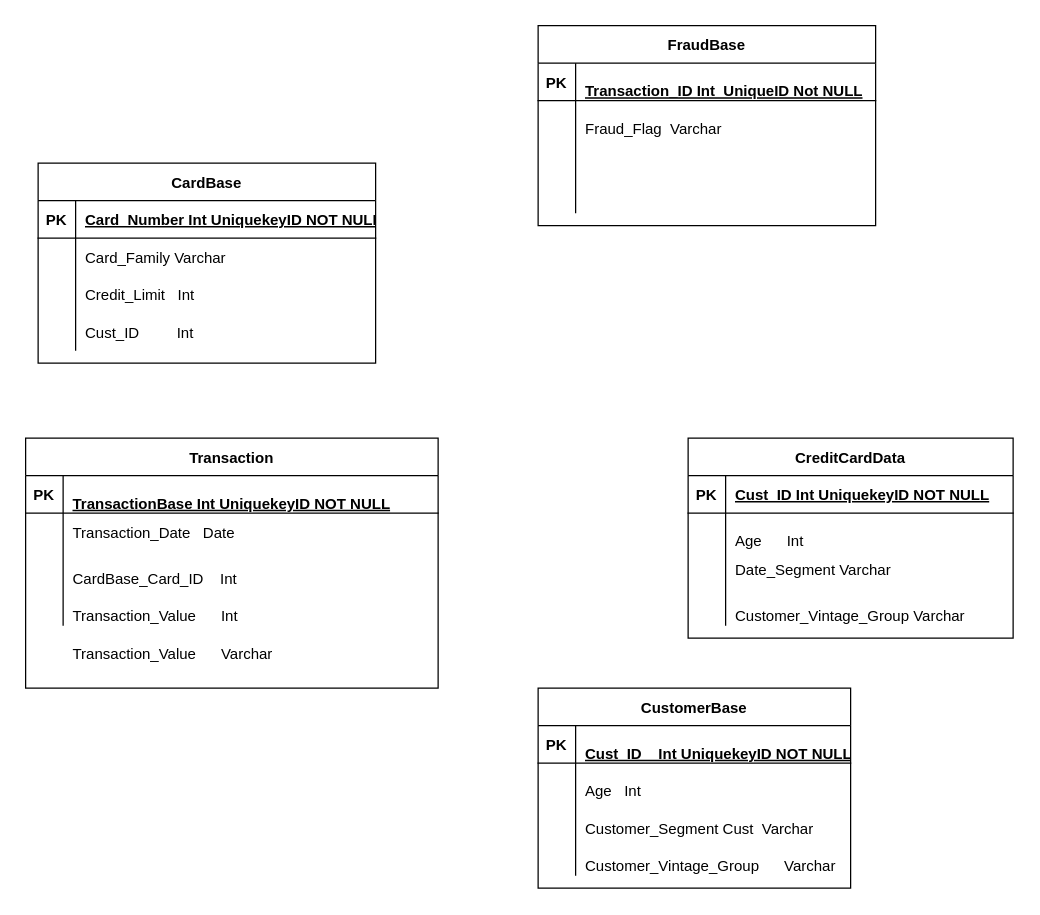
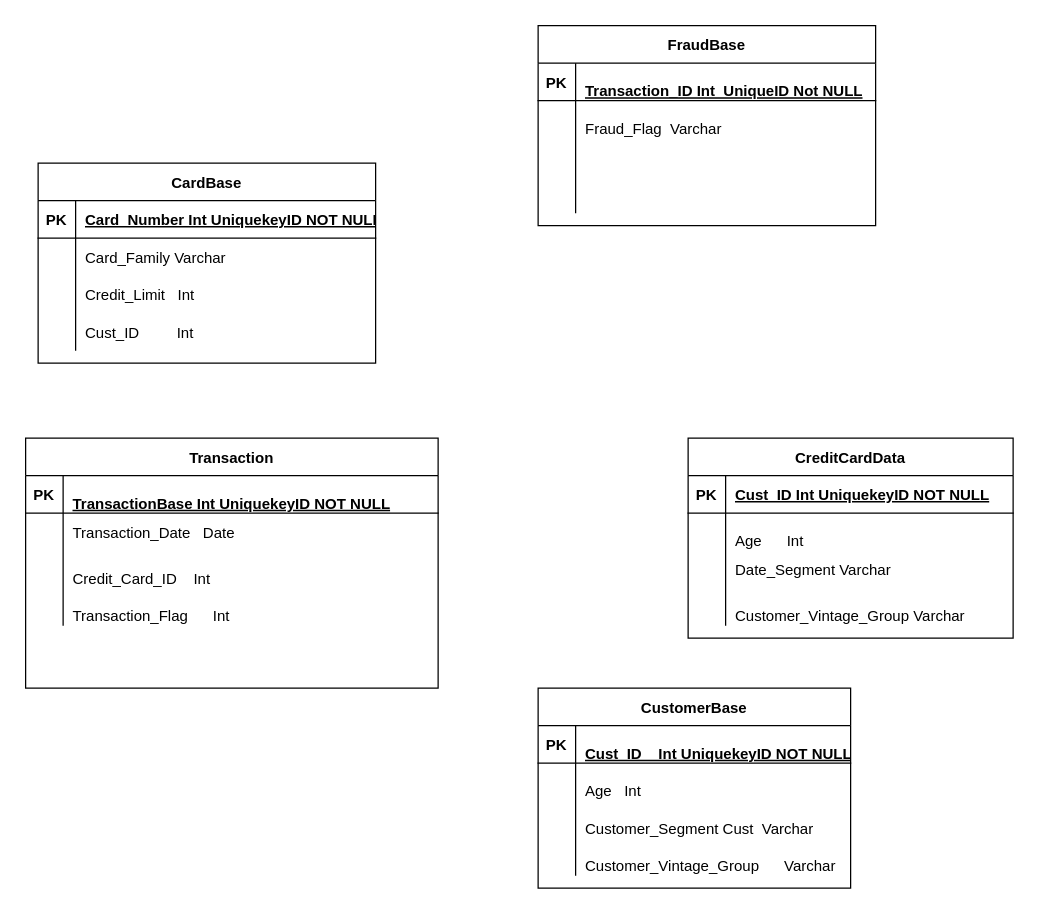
(165, 579) -> (155, 579)
(172, 616) -> (168, 616)
(251, 644) -> none
